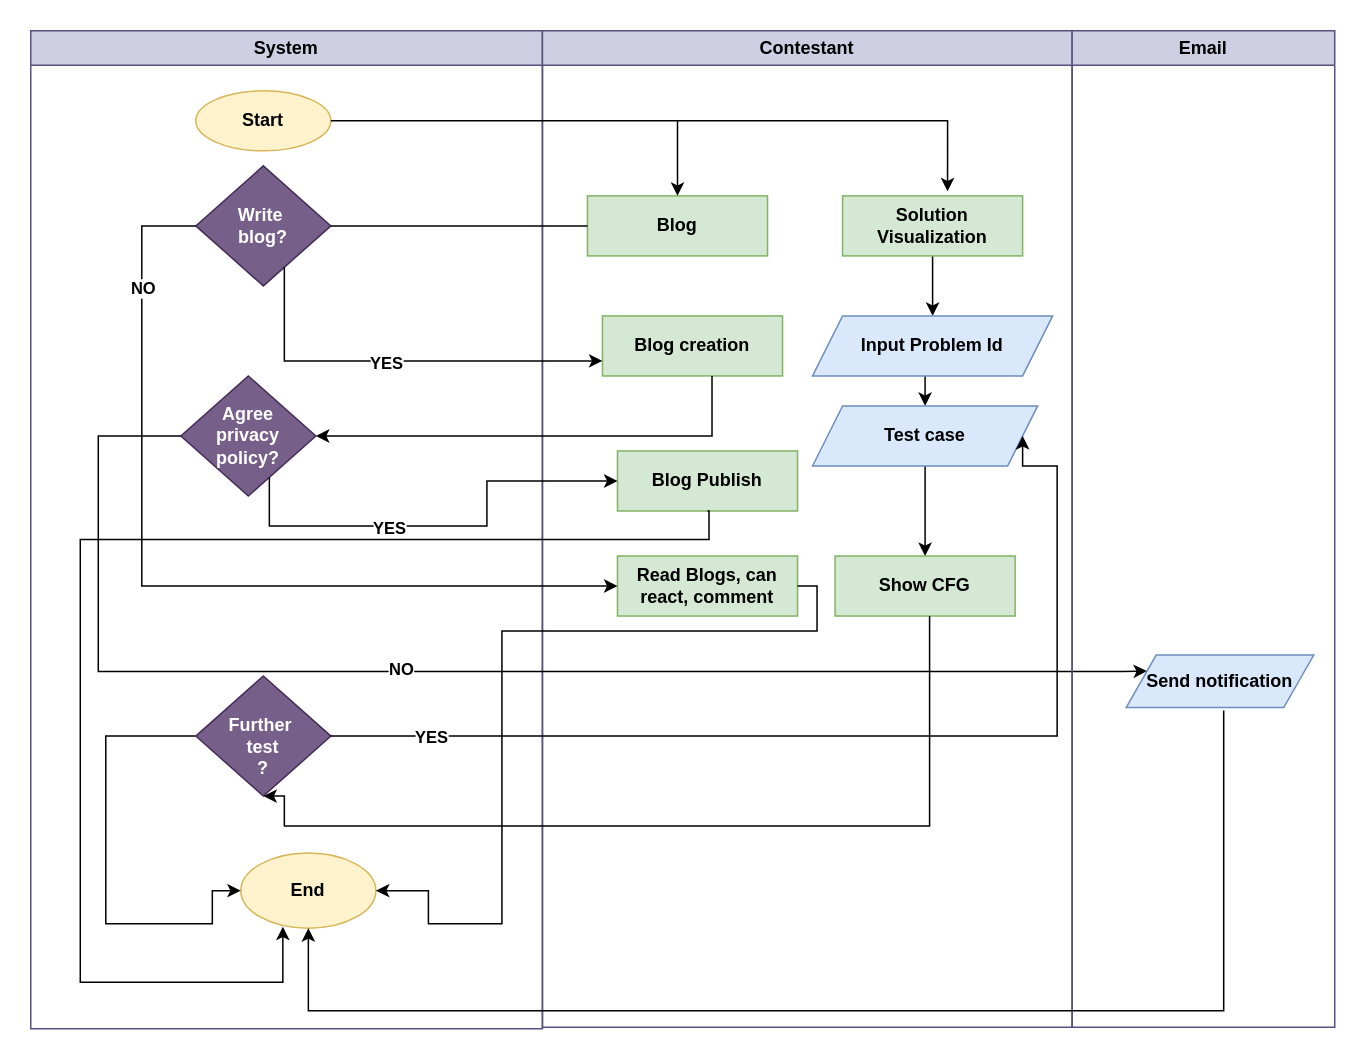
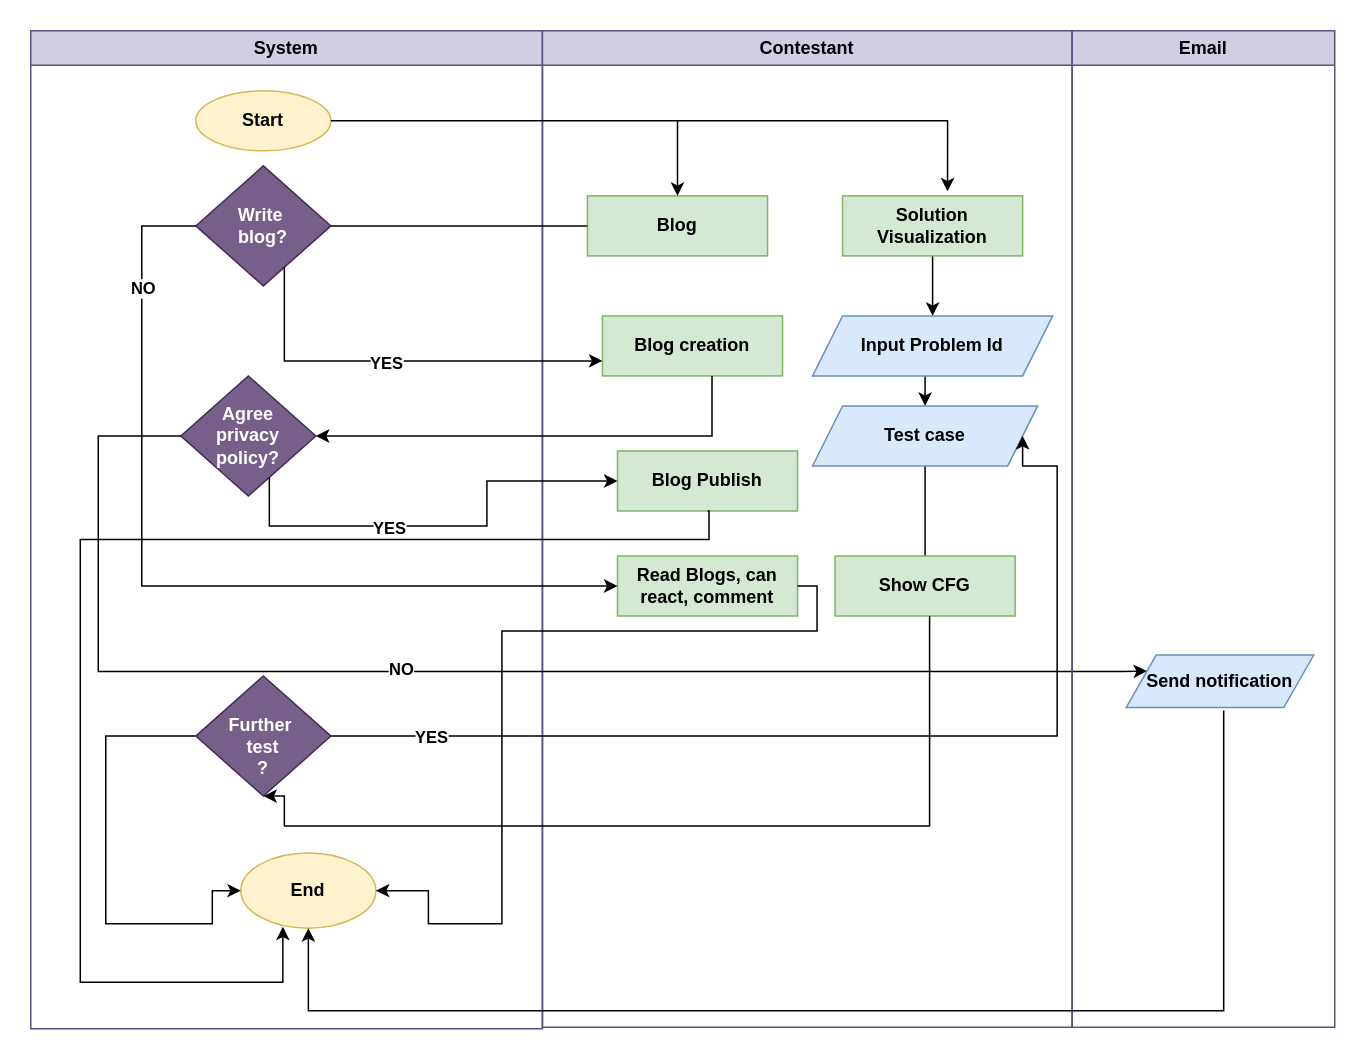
(925, 544) -> (925, 548)
